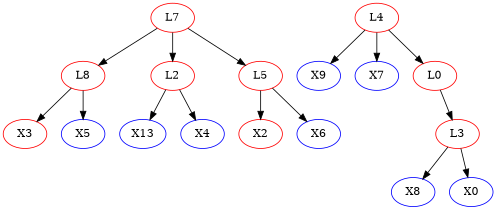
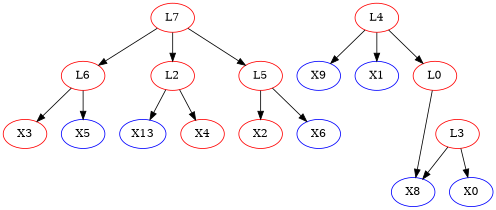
(83, 76) -> (83, 76)
(377, 76) -> (377, 76)
(445, 101) -> (425, 130)
(203, 134) -> (203, 134)
